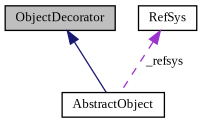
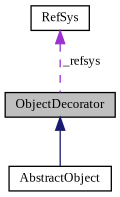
(137, 67) -> (60, 68)
